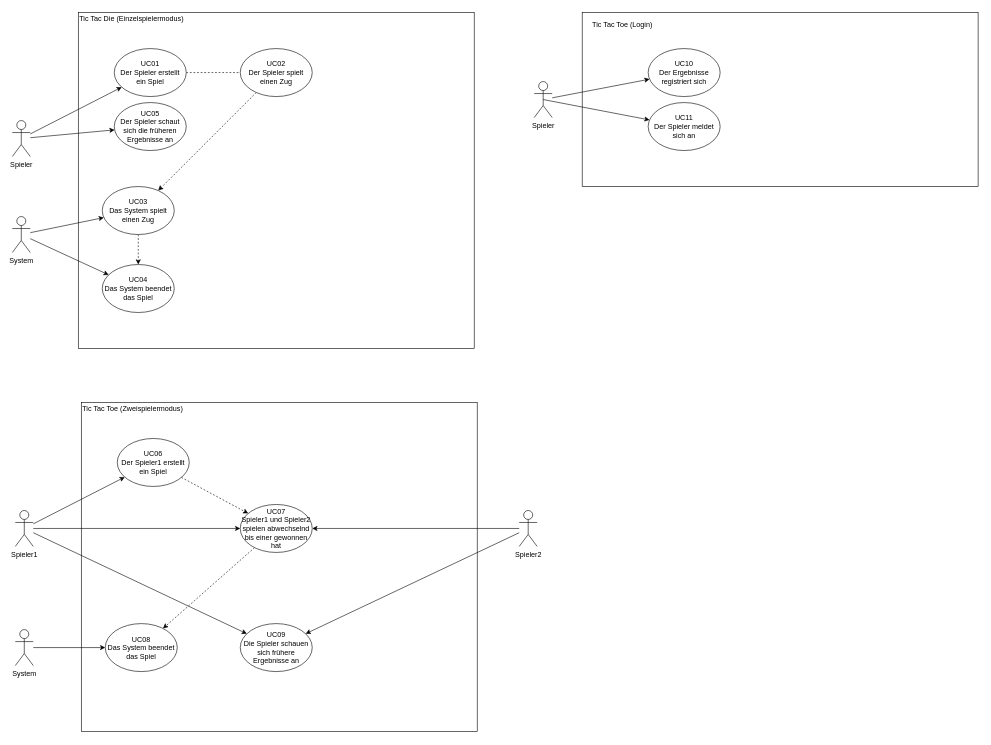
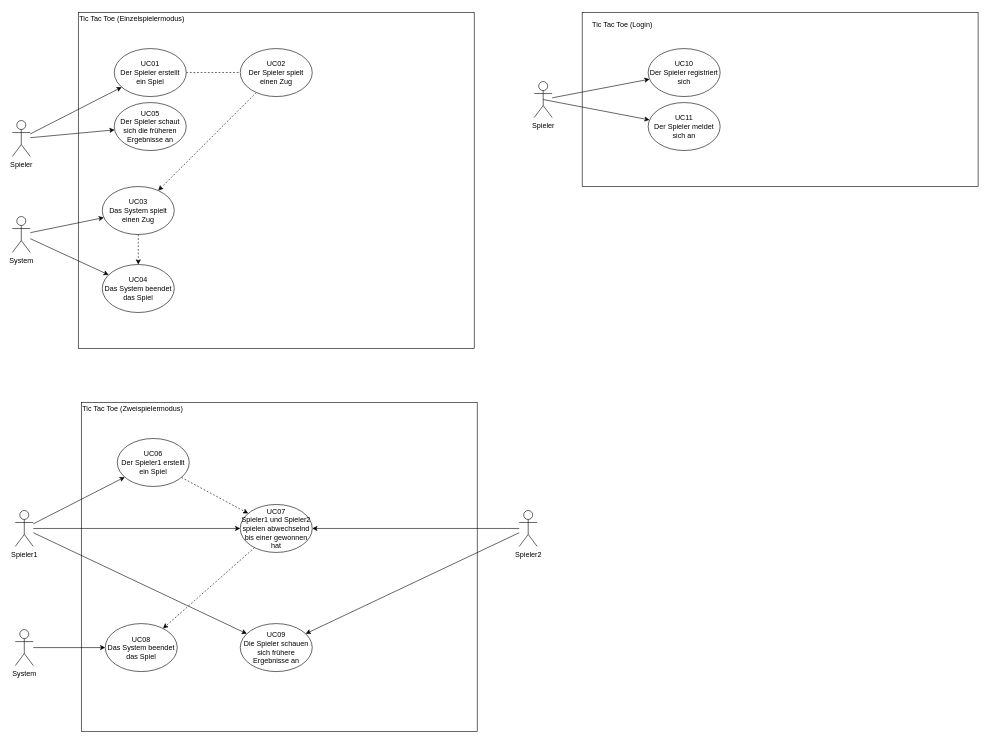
(136, 18) -> (136, 18)
(684, 72) -> (684, 72)
